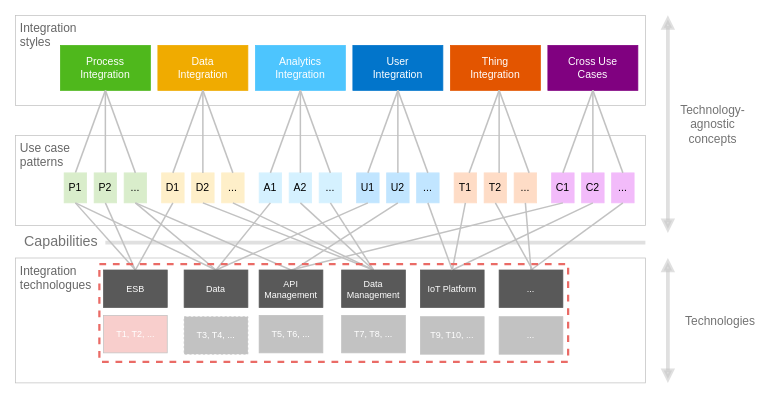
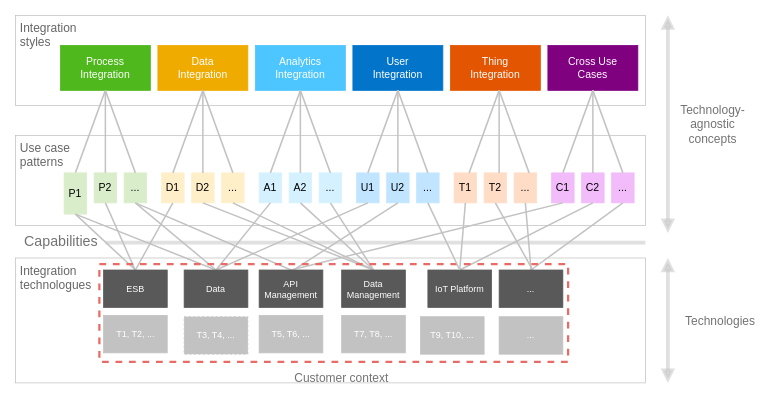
(75, 188) -> (75, 194)
(452, 289) -> (460, 289)
(135, 334) -> (135, 334)
none -> (342, 378)
